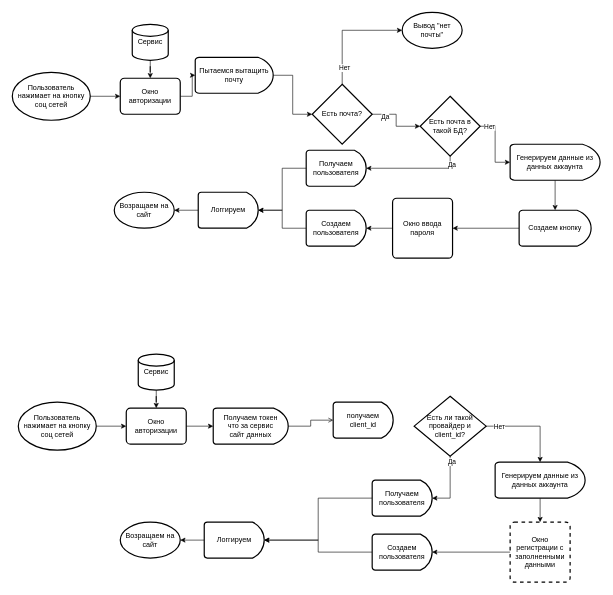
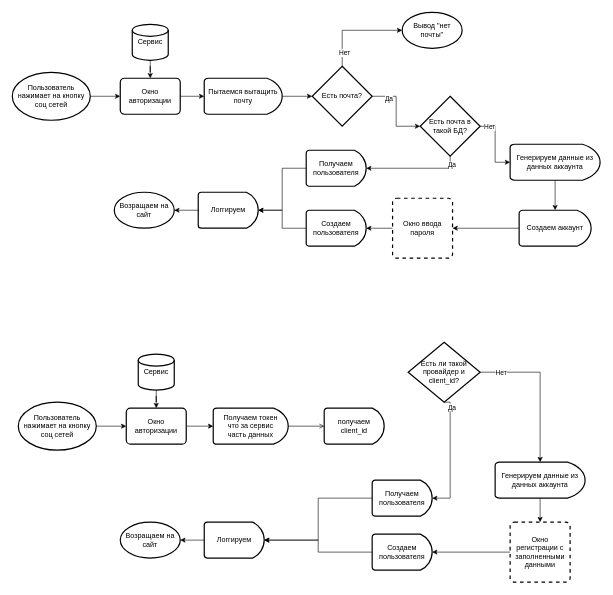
(234, 75) -> (243, 96)
(342, 114) -> (342, 96)
(423, 228) -> (423, 228)
(555, 228) -> (555, 228)
(363, 420) -> (354, 426)
(251, 426) -> (251, 426)
(450, 426) -> (444, 372)
